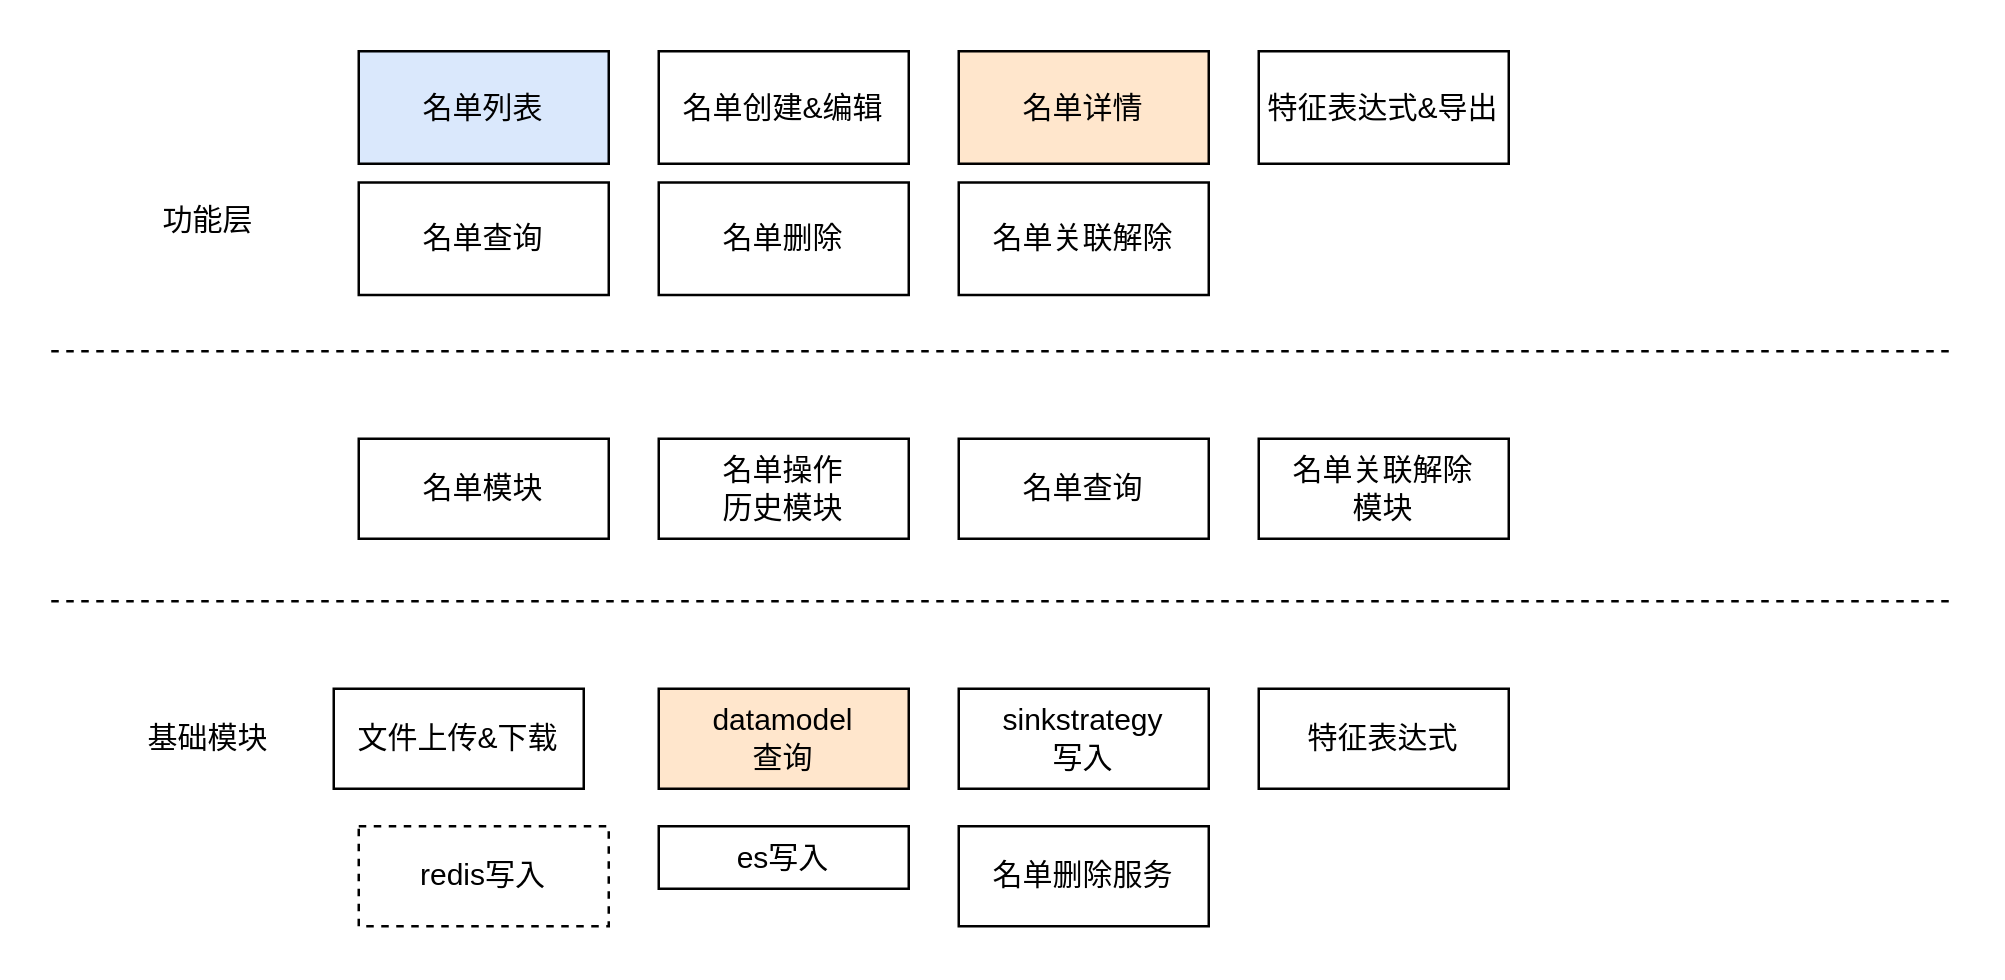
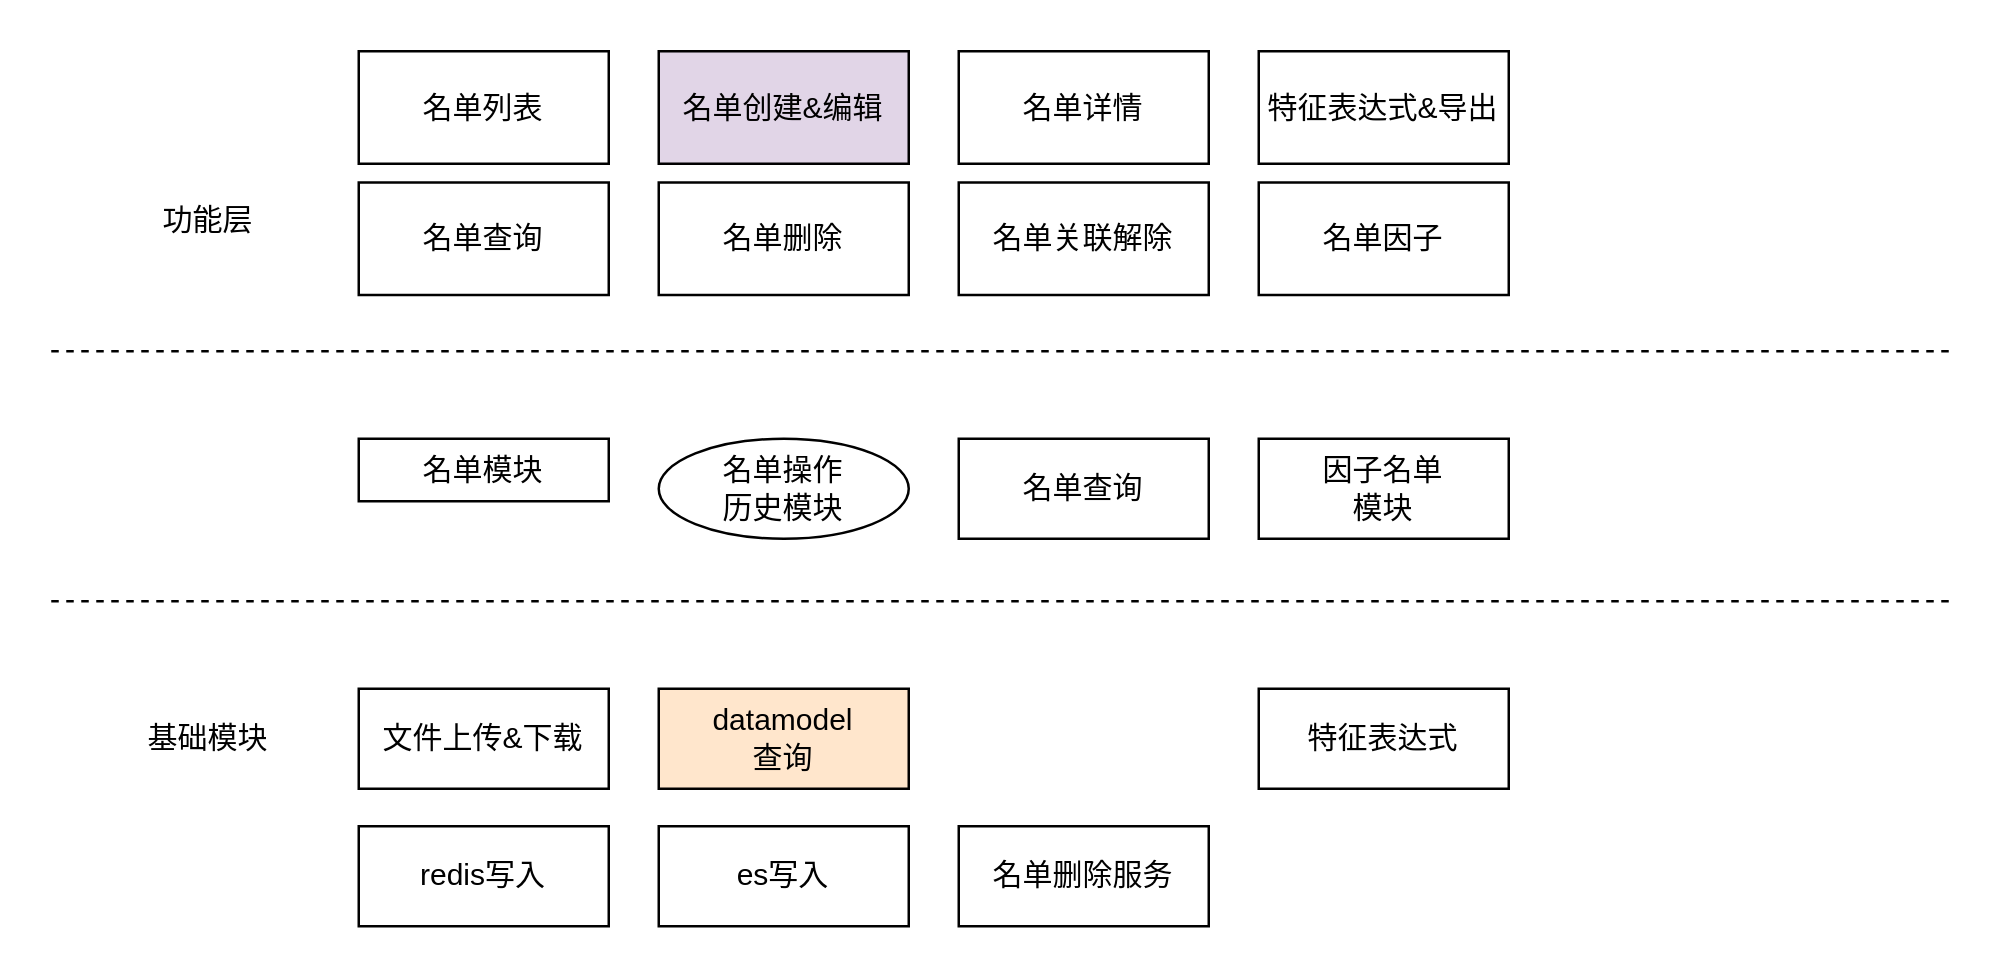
(484, 108) -> (484, 108)
(784, 108) -> (784, 108)
(1084, 108) -> (1084, 108)
none -> (1384, 239)
(484, 489) -> (484, 470)
(784, 489) -> (784, 489)
(1384, 489) -> (1384, 489)
(459, 739) -> (484, 739)
(1084, 739) -> none
(784, 858) -> (784, 876)
(484, 876) -> (484, 876)
